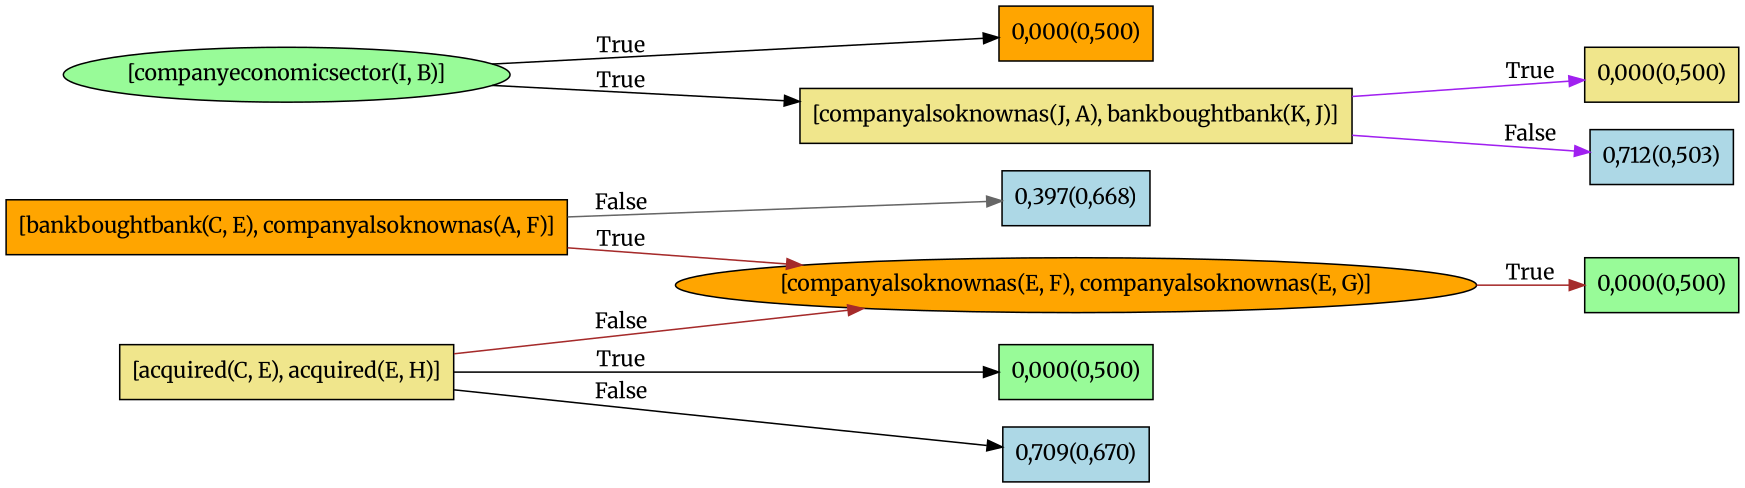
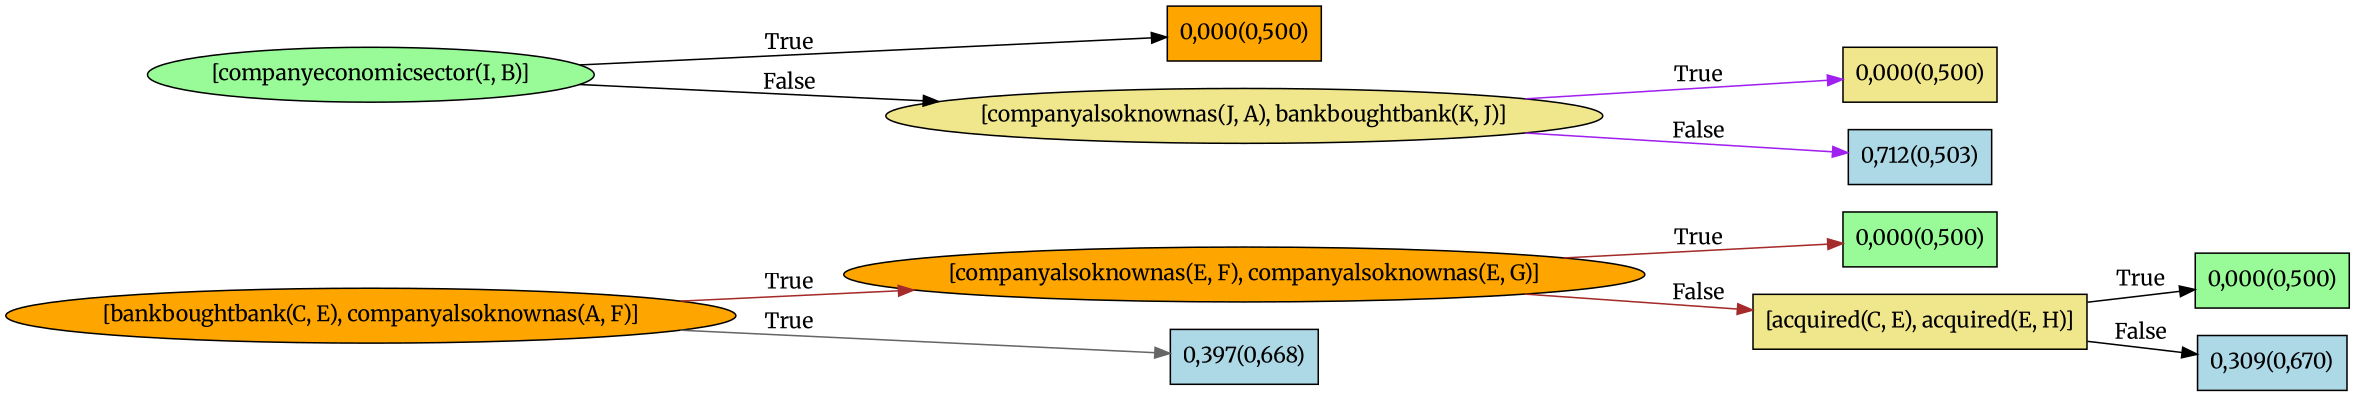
(621, 82) -> (790, 83)
(1076, 116) -> (1244, 116)
(621, 204) -> (790, 323)
(287, 227) -> (371, 316)
(651, 332) -> (1631, 302)
(1076, 454) -> (2272, 363)
